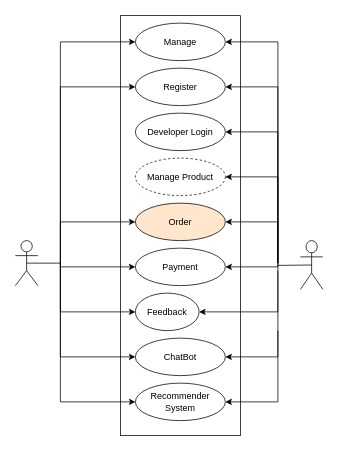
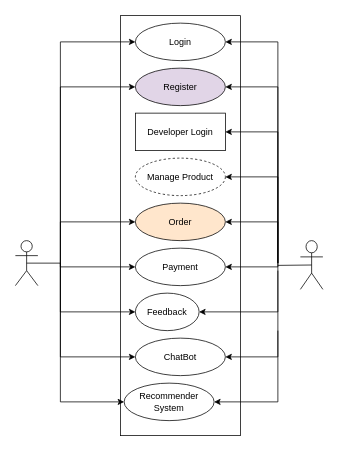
(180, 42) -> (180, 42)
(180, 87) -> (180, 87)
(180, 132) -> (180, 132)
(180, 402) -> (169, 402)
